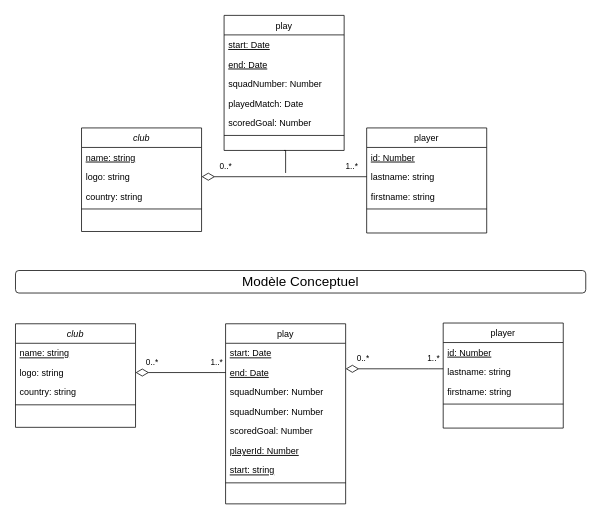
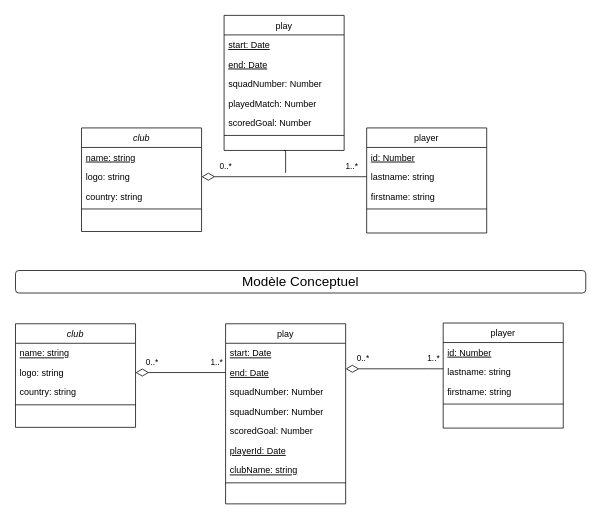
(267, 104) -> (272, 104)
(266, 451) -> (261, 451)
(259, 470) -> (265, 470)
